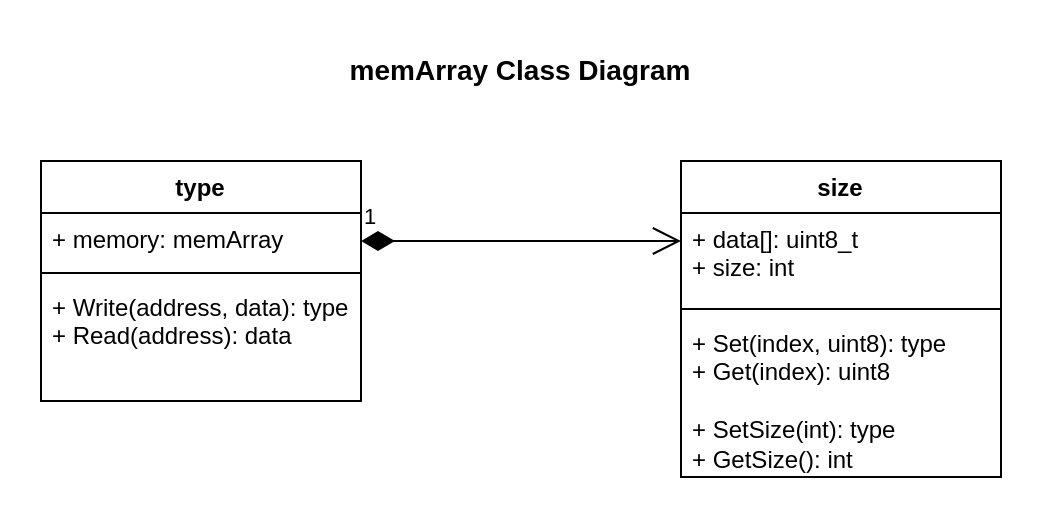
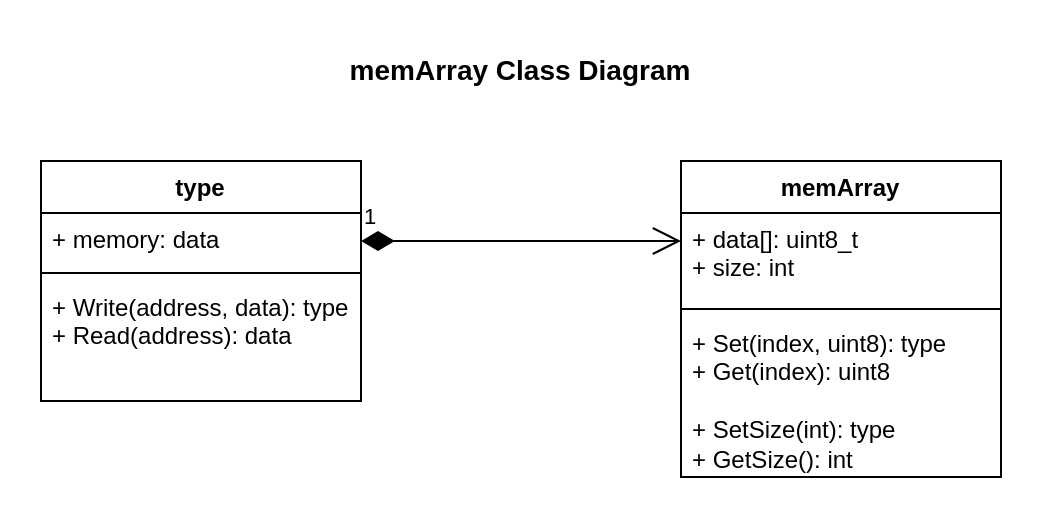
(841, 189) -> (841, 189)
(165, 241) -> (138, 241)
